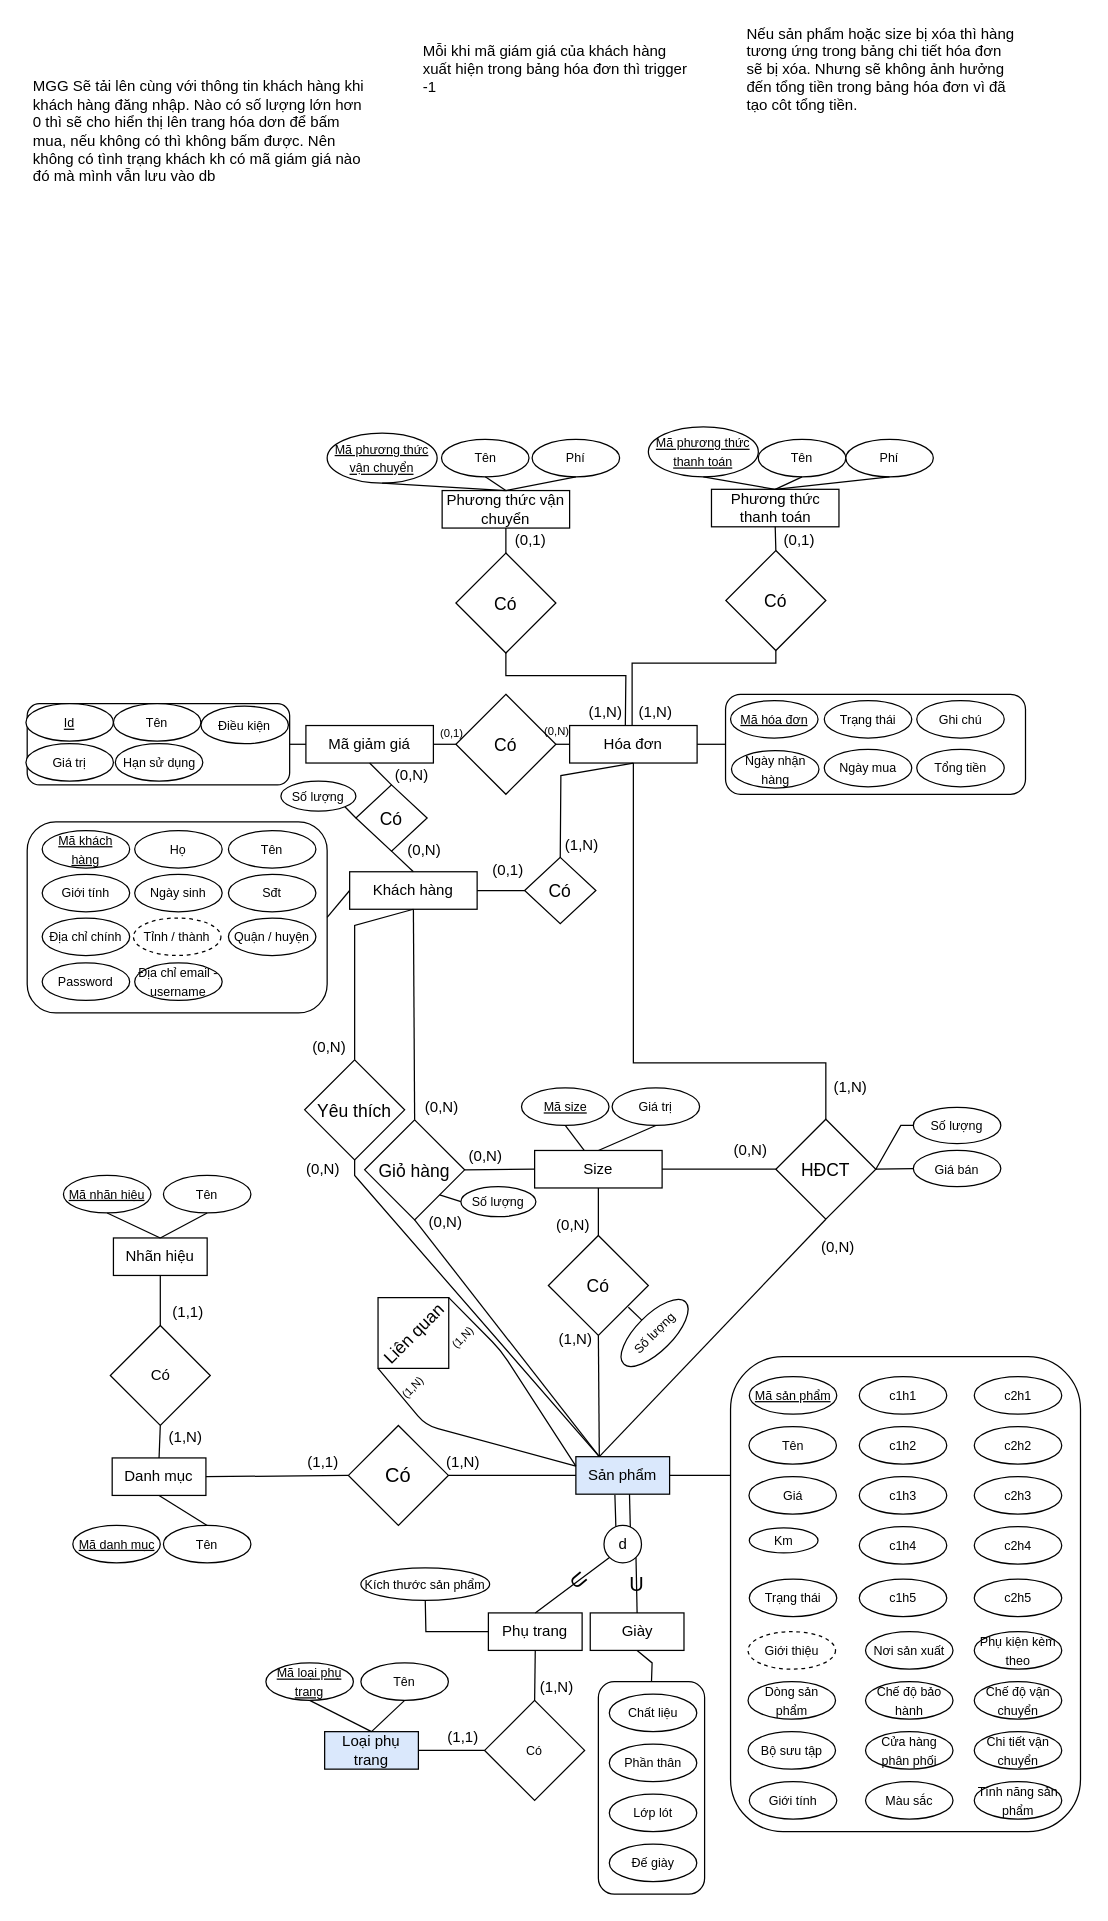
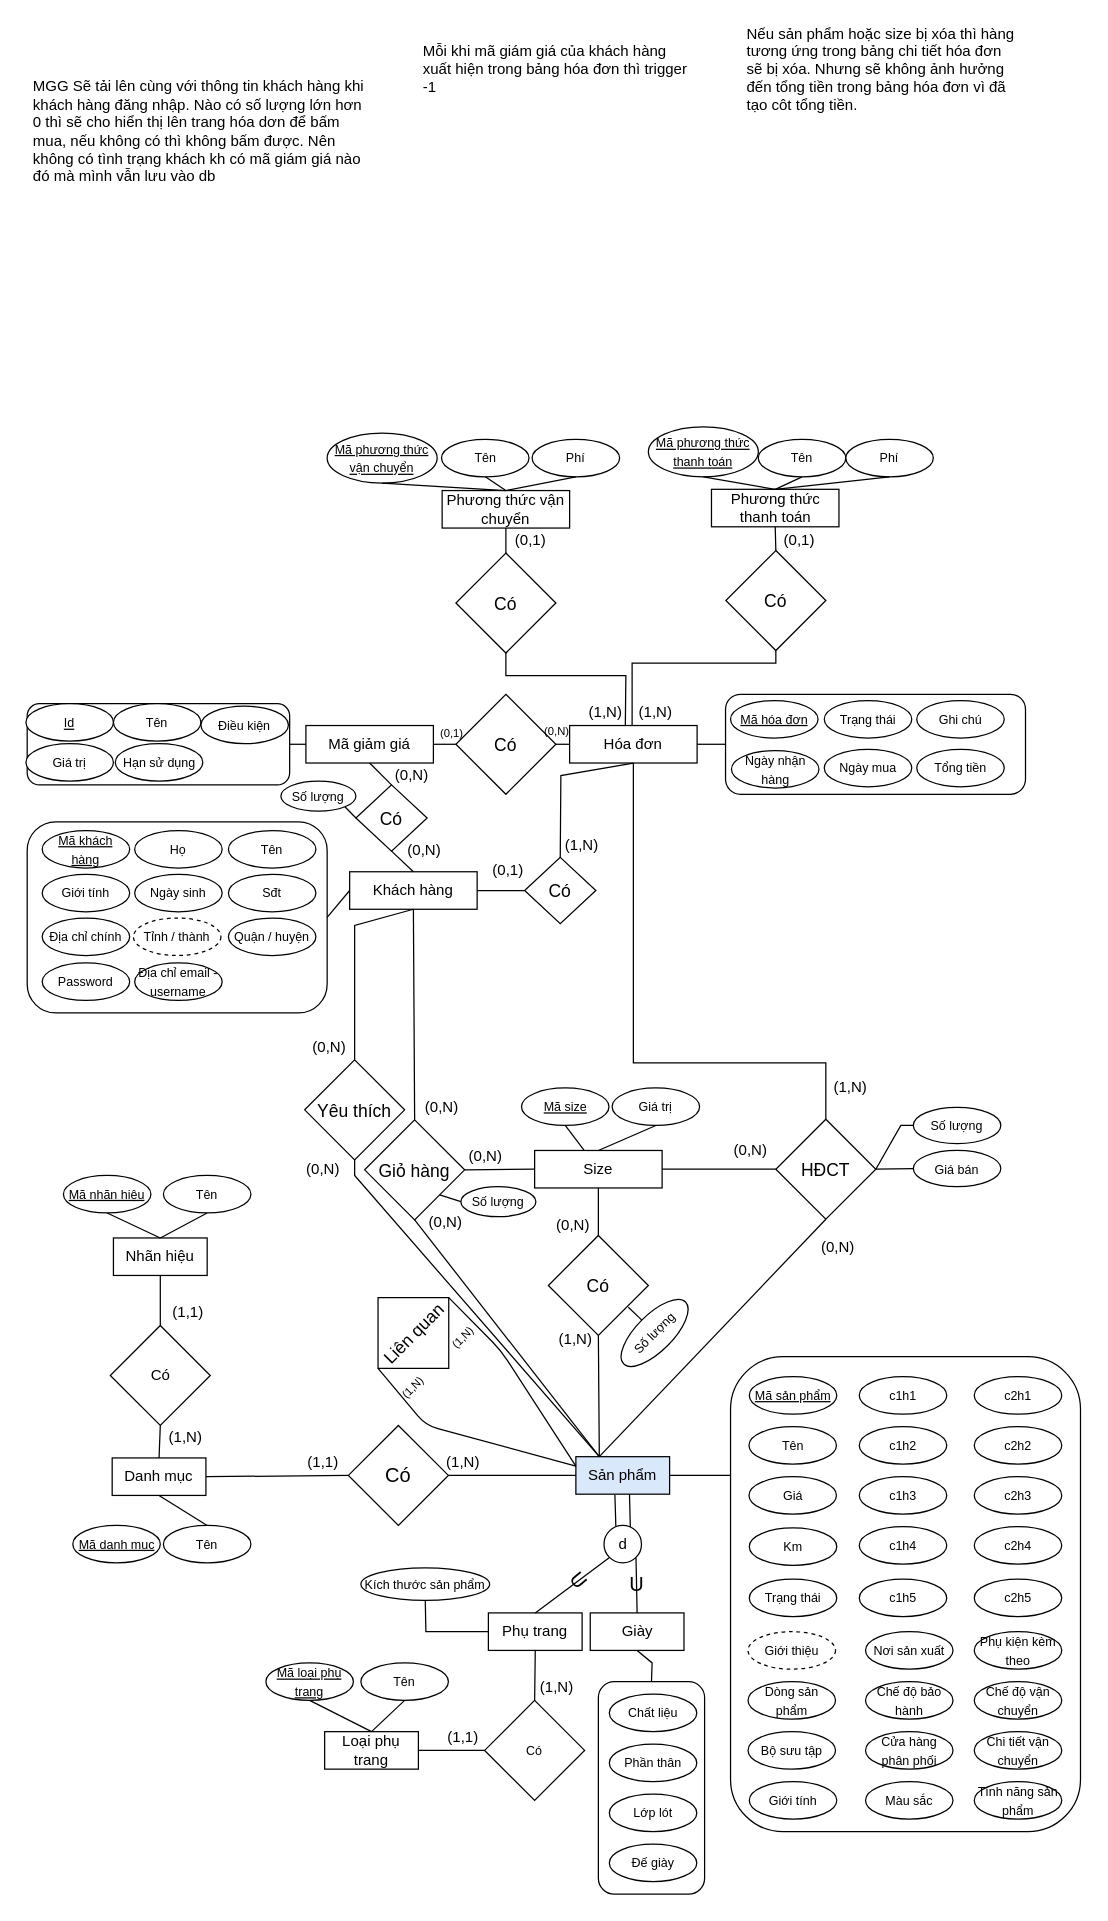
(783, 1541) -> (793, 1547)
(371, 1751) -> (371, 1751)
